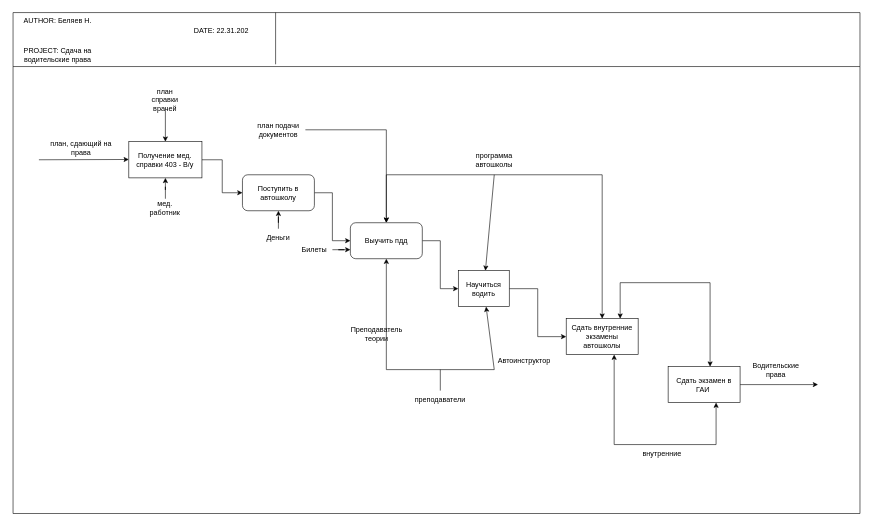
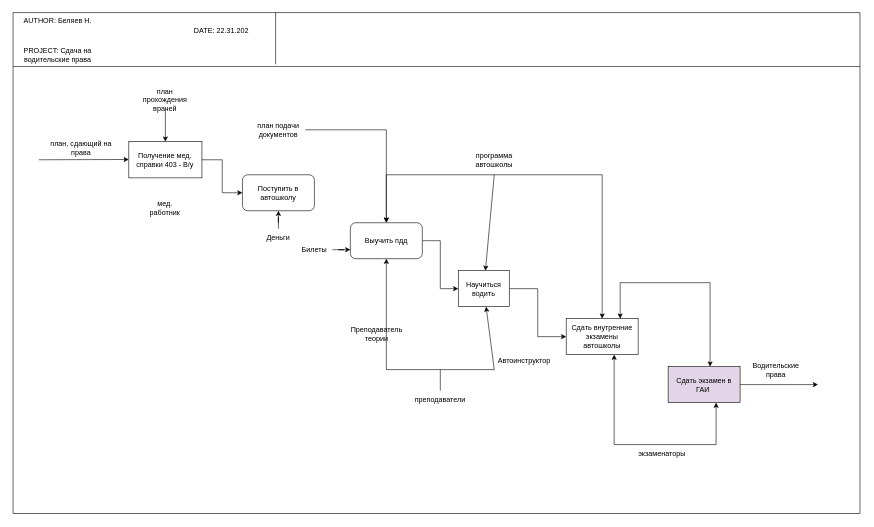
(165, 100) -> (165, 100)
(165, 188) -> none
(332, 217) -> none
(704, 385) -> (704, 385)
(662, 454) -> (662, 454)
